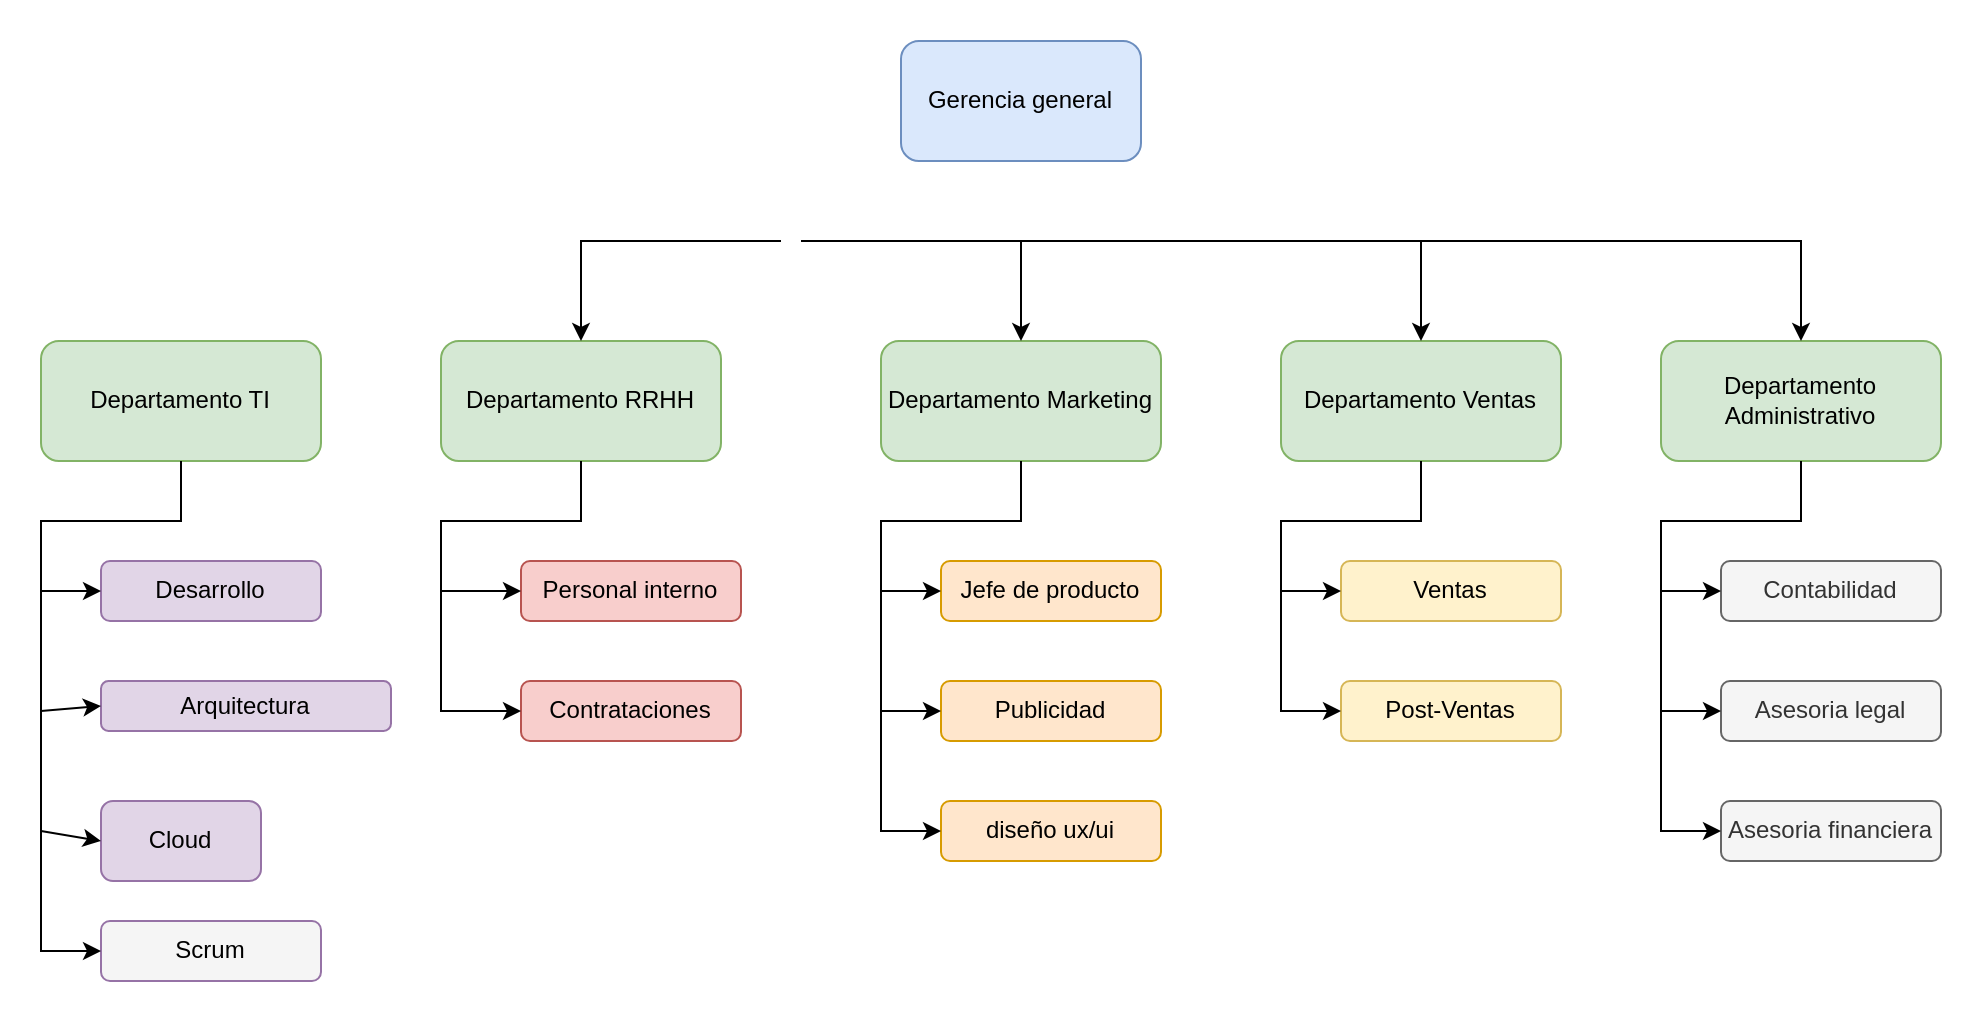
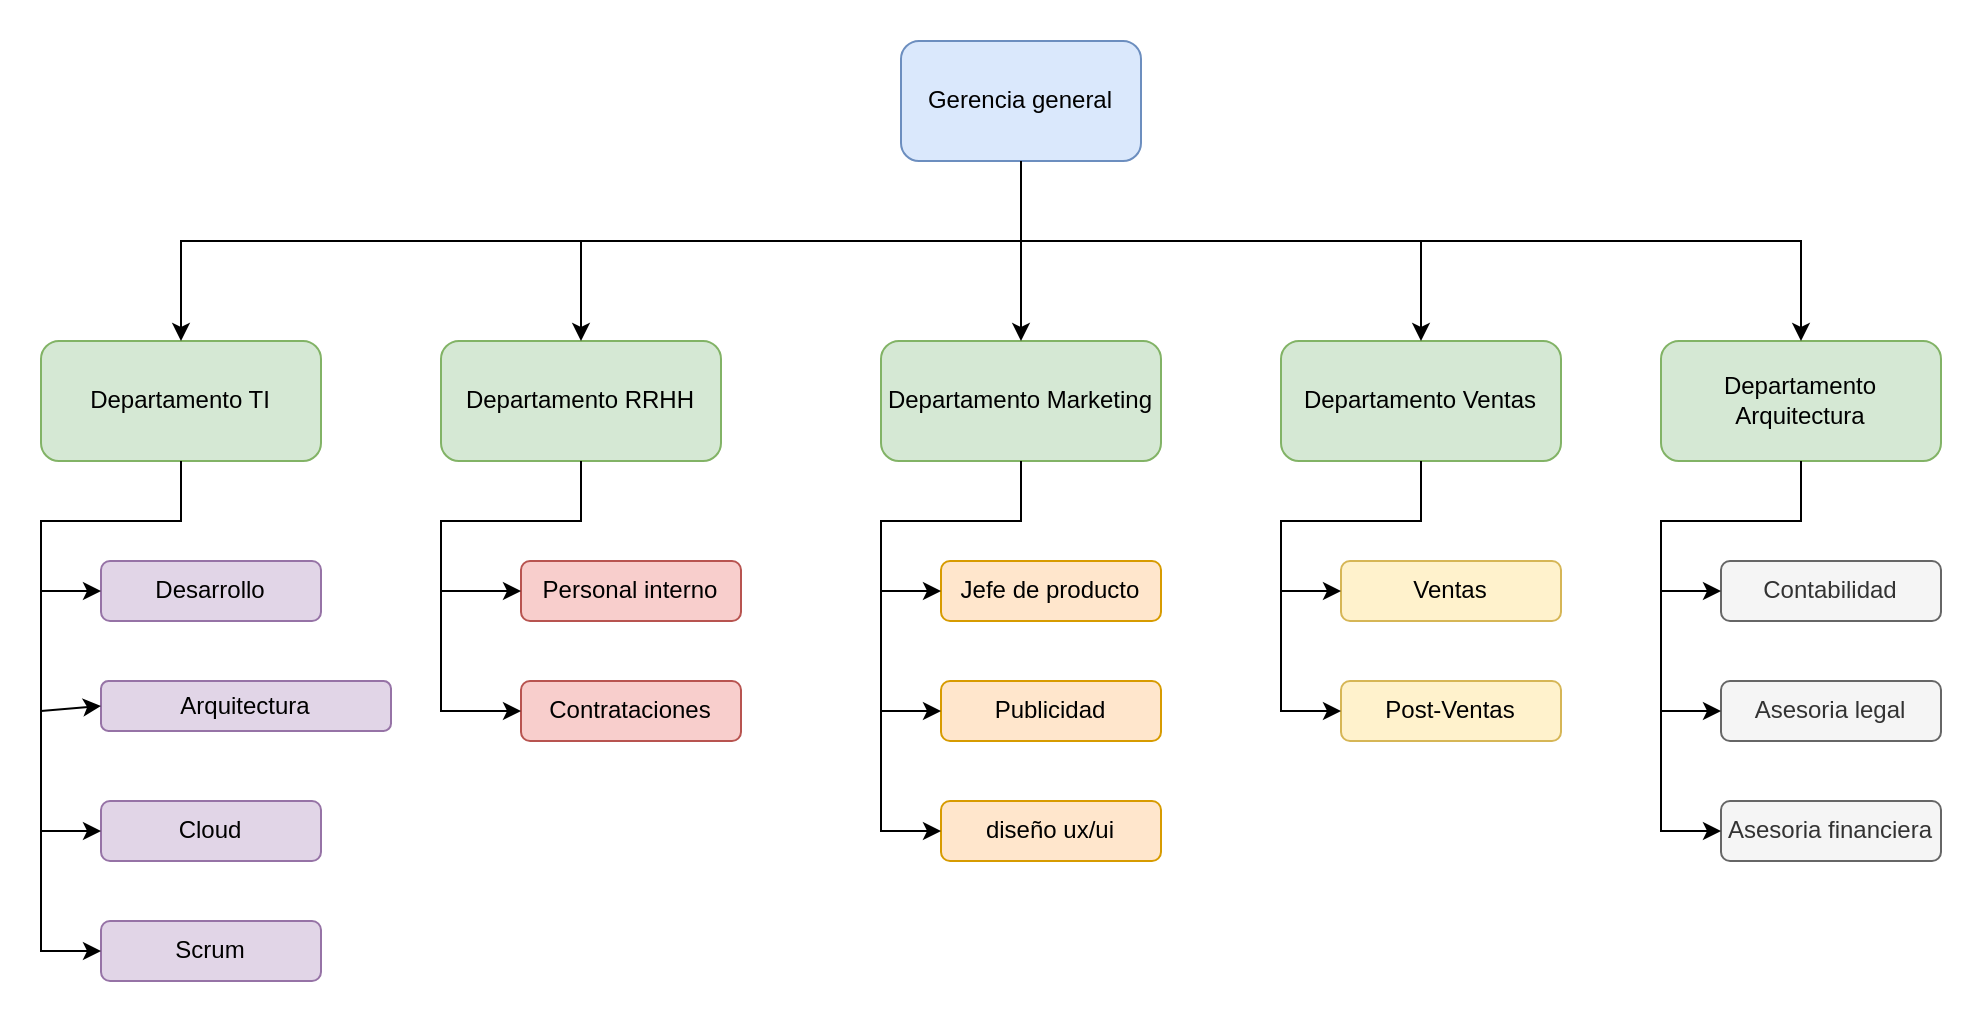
none -> (336, 241)
(1801, 401) -> (1801, 401)
(181, 841) -> (211, 831)
(211, 951) -> (211, 951)
